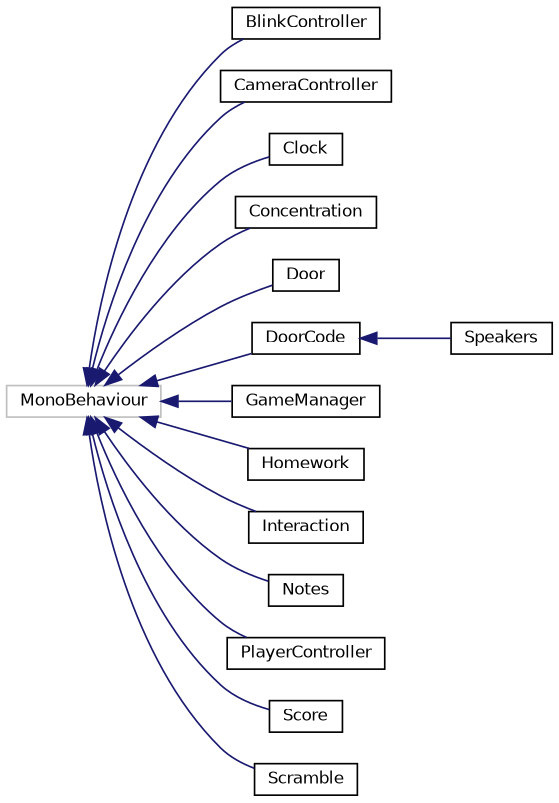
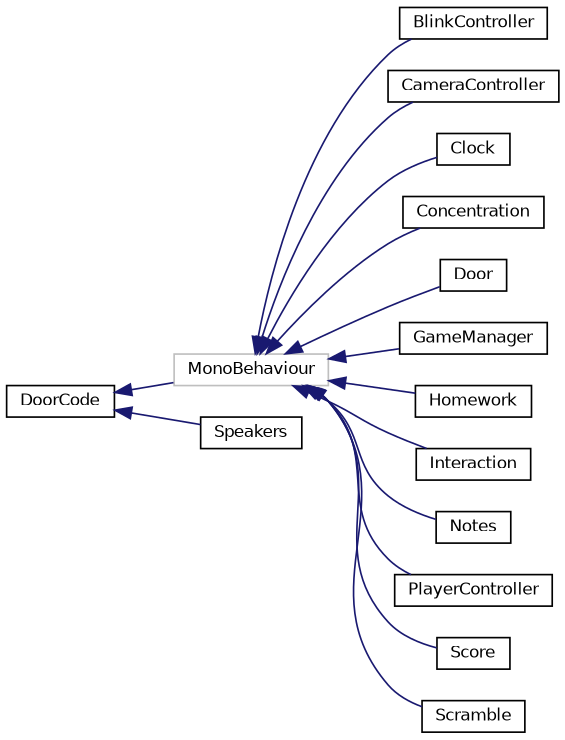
(204, 367) -> (153, 386)
